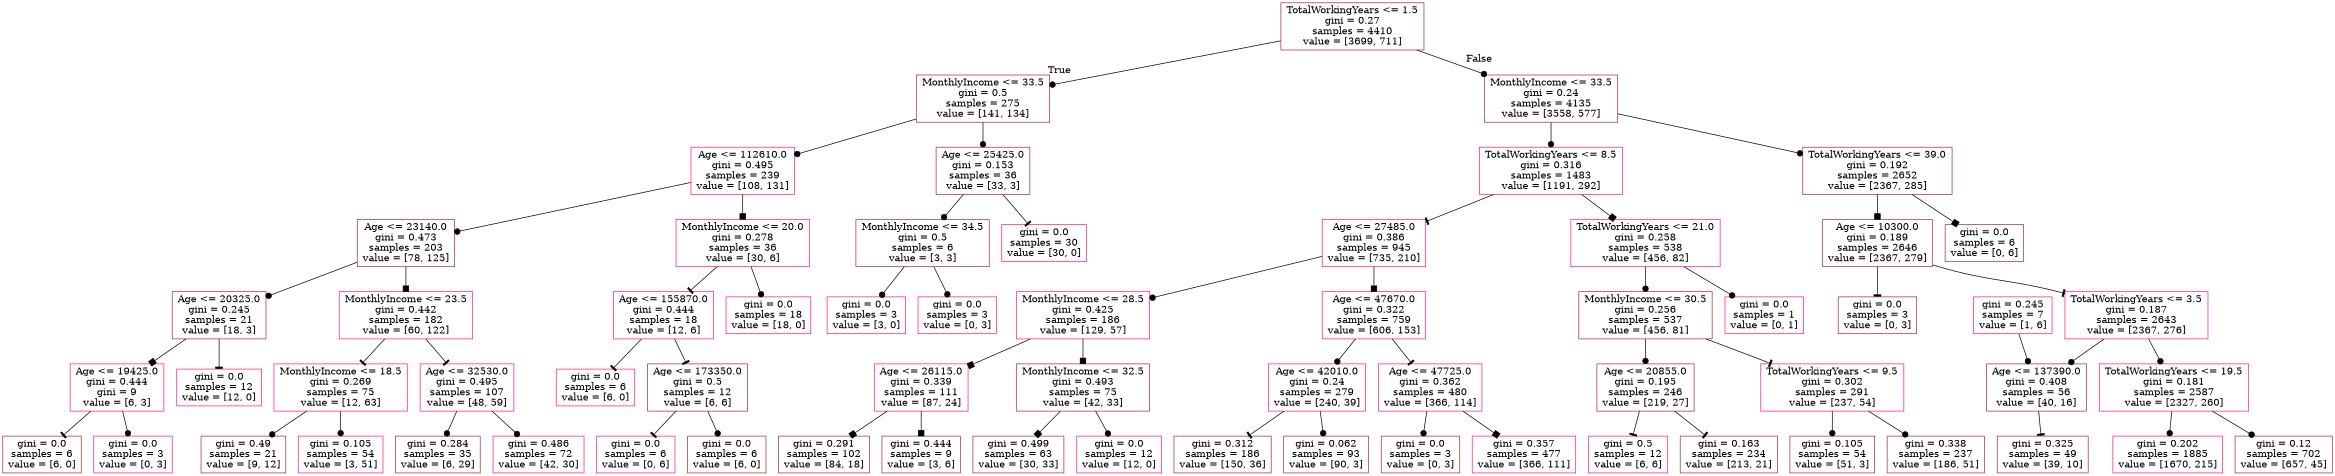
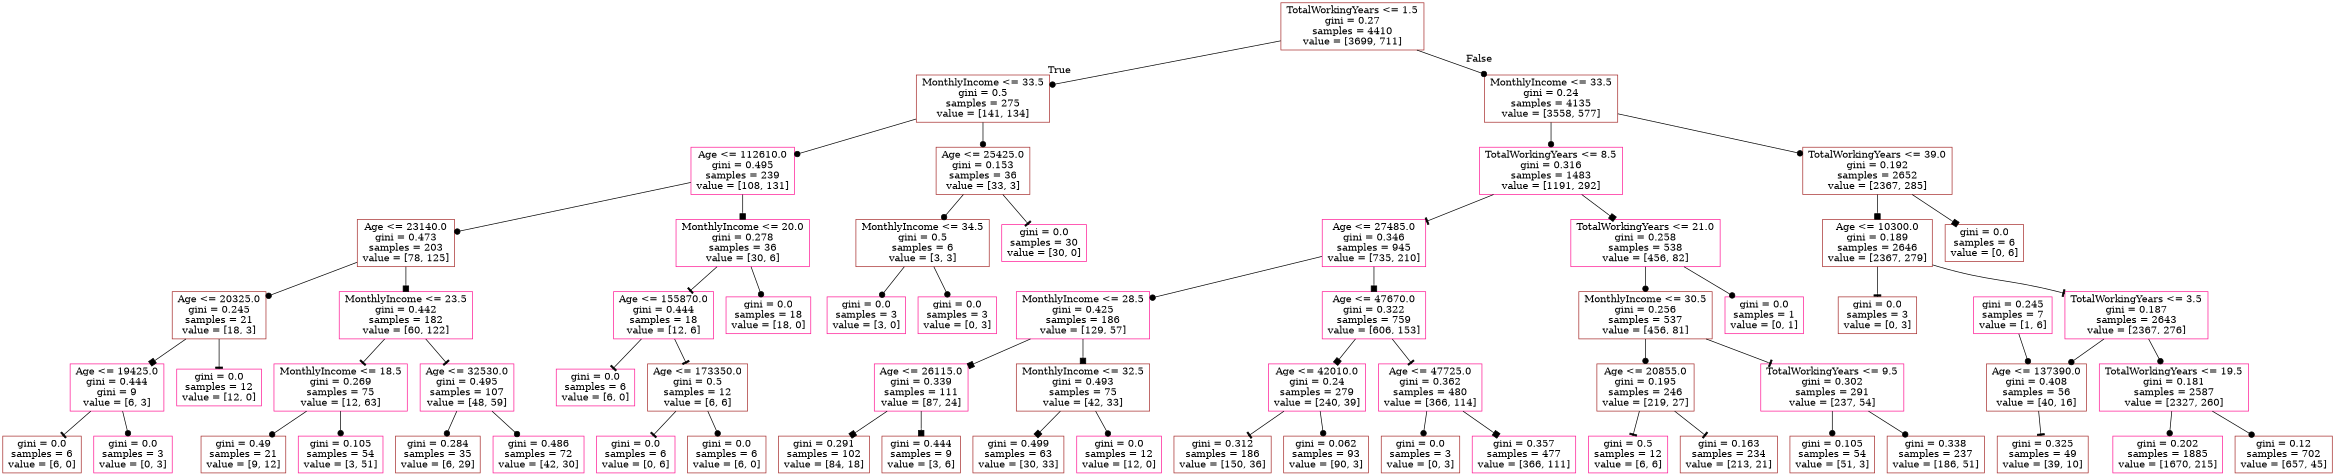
(1374, 243) -> (1374, 243)
(1347, 349) -> (1348, 349)
